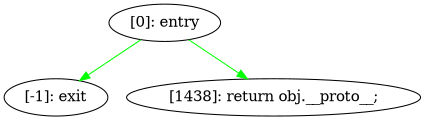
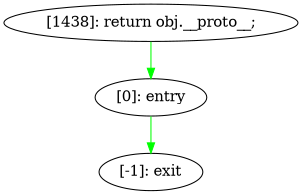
(214, 56) -> (151, 55)
